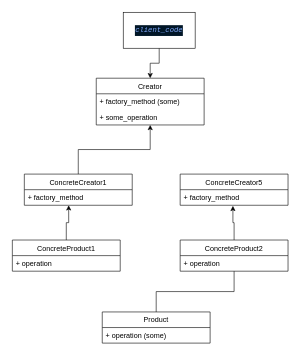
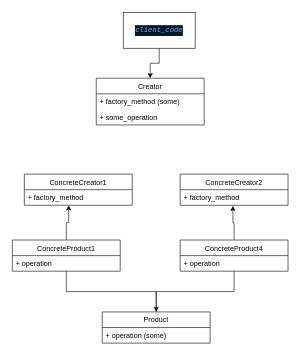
(115, 150) -> none
(234, 182) -> (234, 182)
(234, 248) -> (234, 248)
none -> (100, 292)
